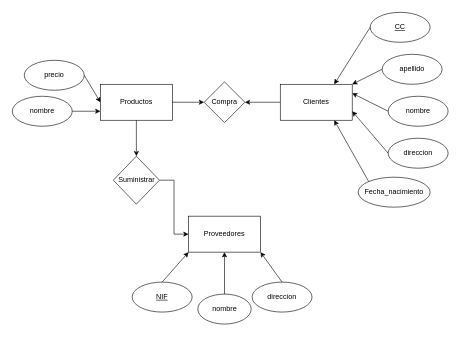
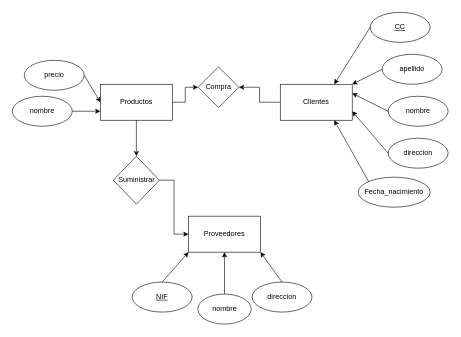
(225, 102) -> (219, 87)
